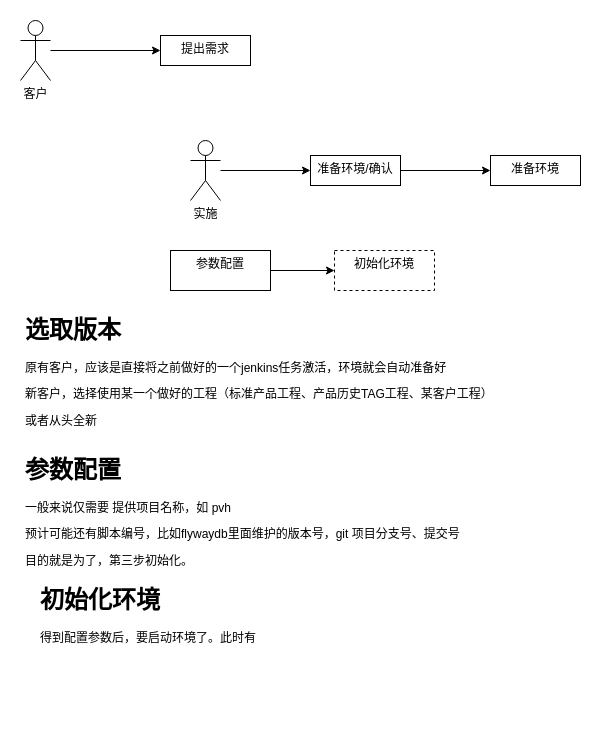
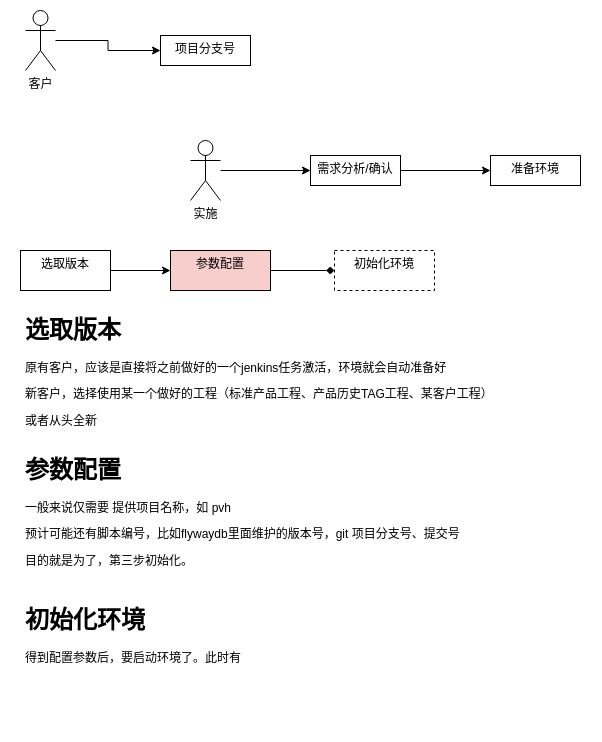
(206, 50) -> (206, 50)
(36, 51) -> (41, 41)
(356, 170) -> (356, 170)
none -> (66, 271)
none -> (137, 271)
(221, 271) -> (221, 271)
(326, 271) -> (326, 271)
(296, 641) -> (281, 661)
